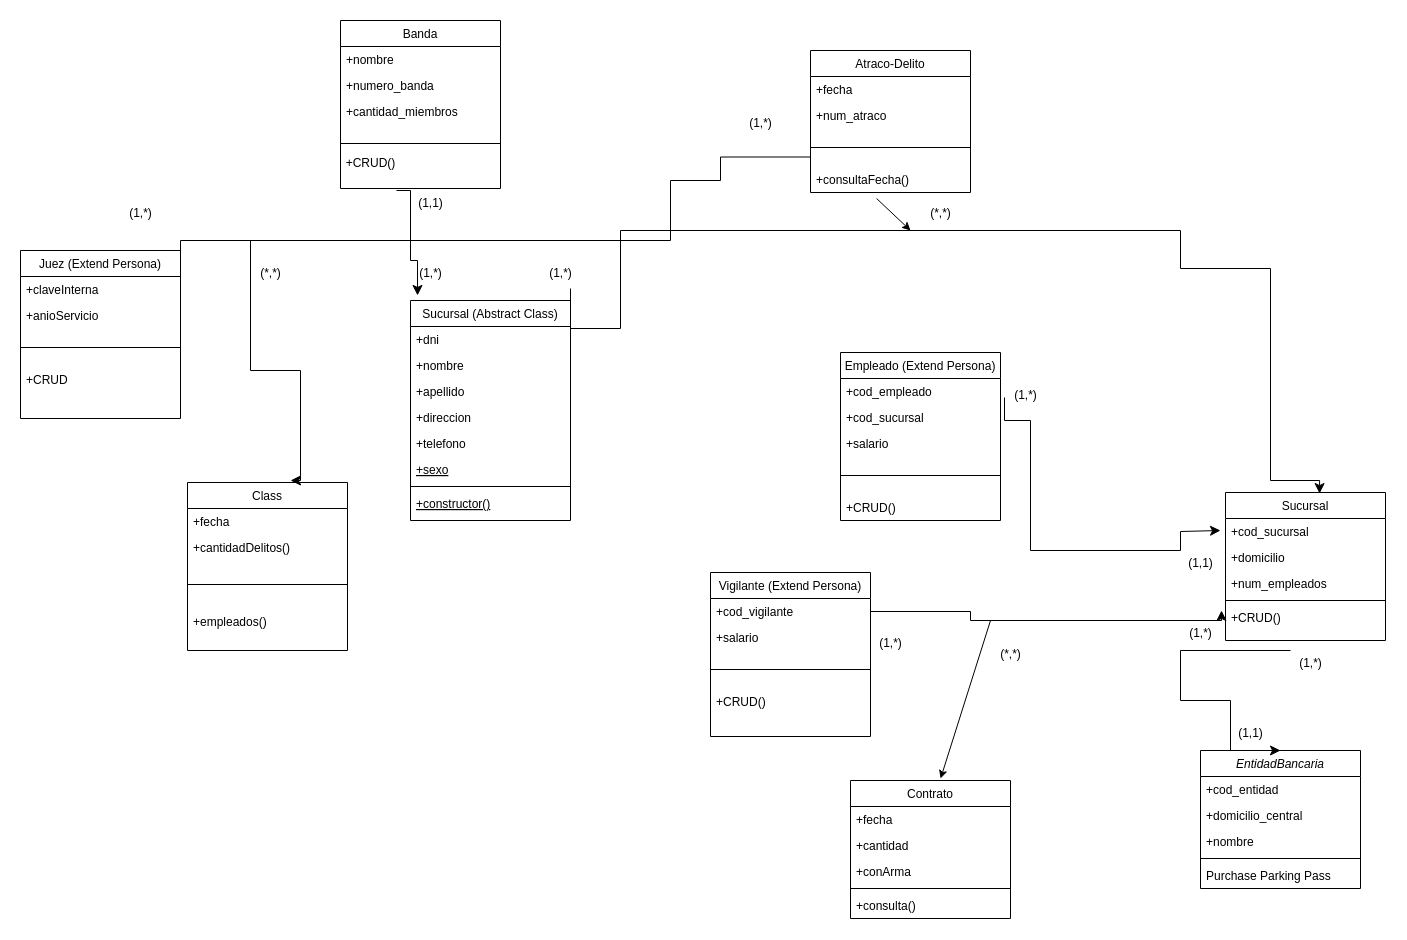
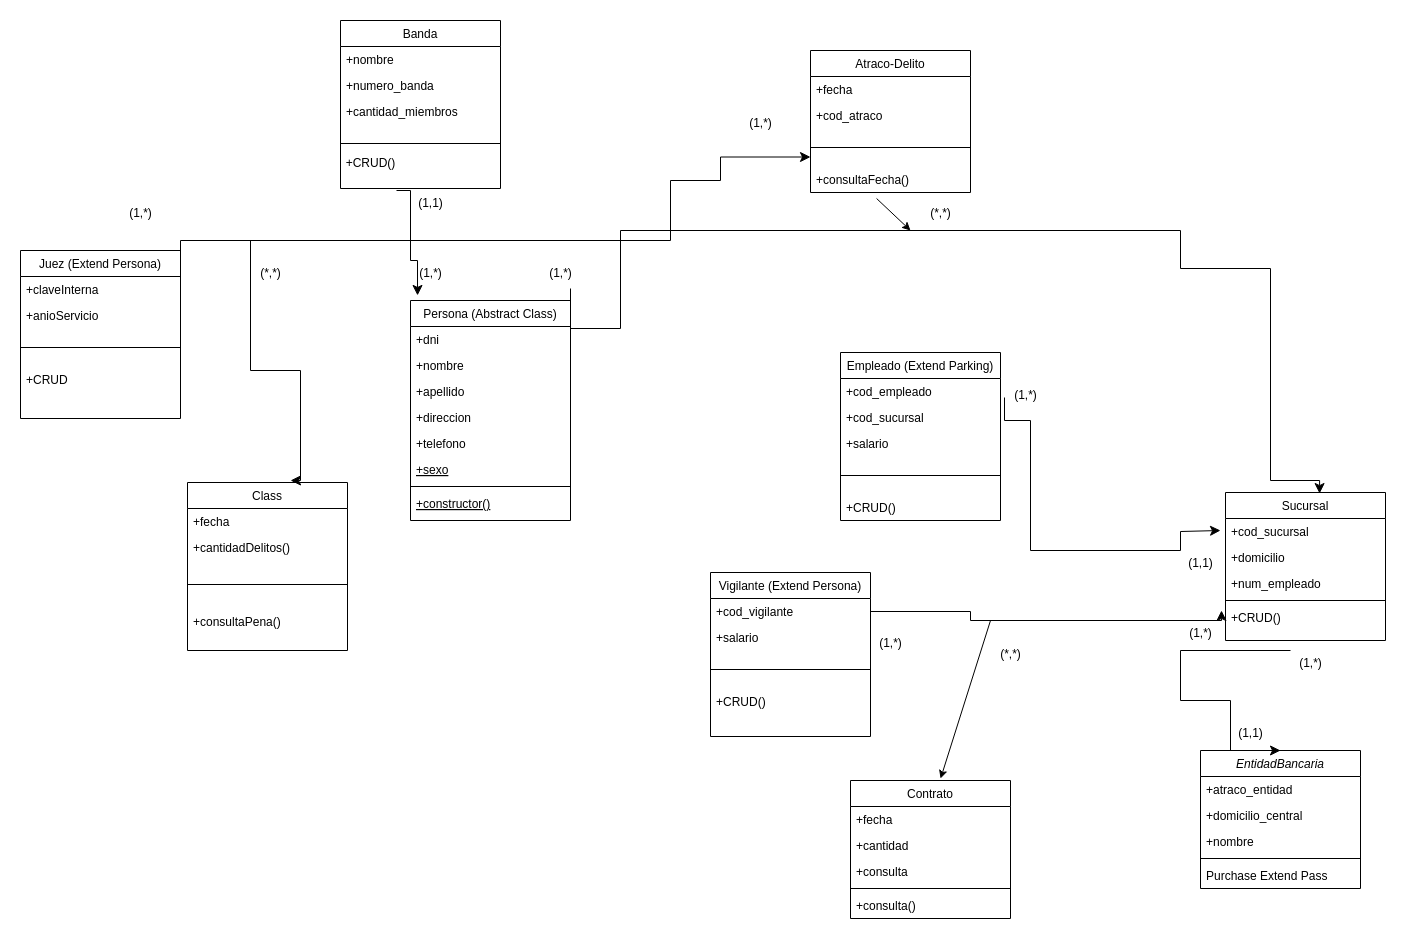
(853, 116) -> (853, 116)
(804, 157) -> (801, 157)
(490, 314) -> (490, 314)
(920, 366) -> (920, 366)
(1276, 584) -> (1273, 584)
(232, 622) -> (242, 622)
(1245, 790) -> (1255, 790)
(883, 872) -> (885, 872)
(1272, 876) -> (1270, 876)
